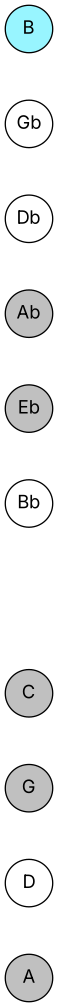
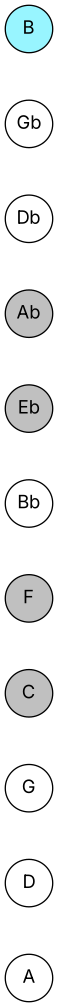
none -> (29, 598)
(29, 788) -> (29, 788)
(29, 978) -> (29, 978)
